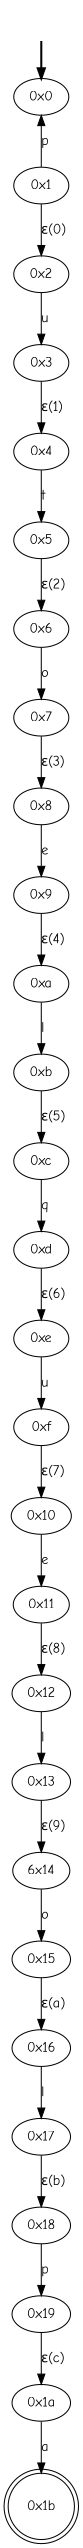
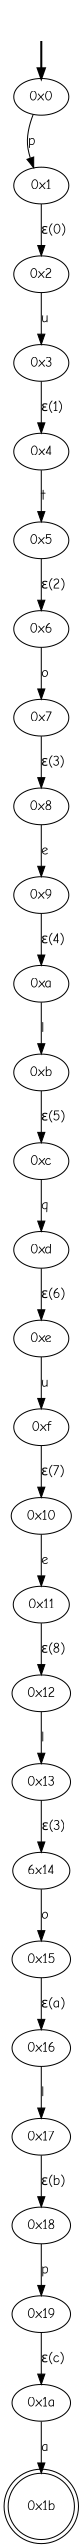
(41, 146) -> (28, 136)
(54, 1826) -> (54, 1826)
